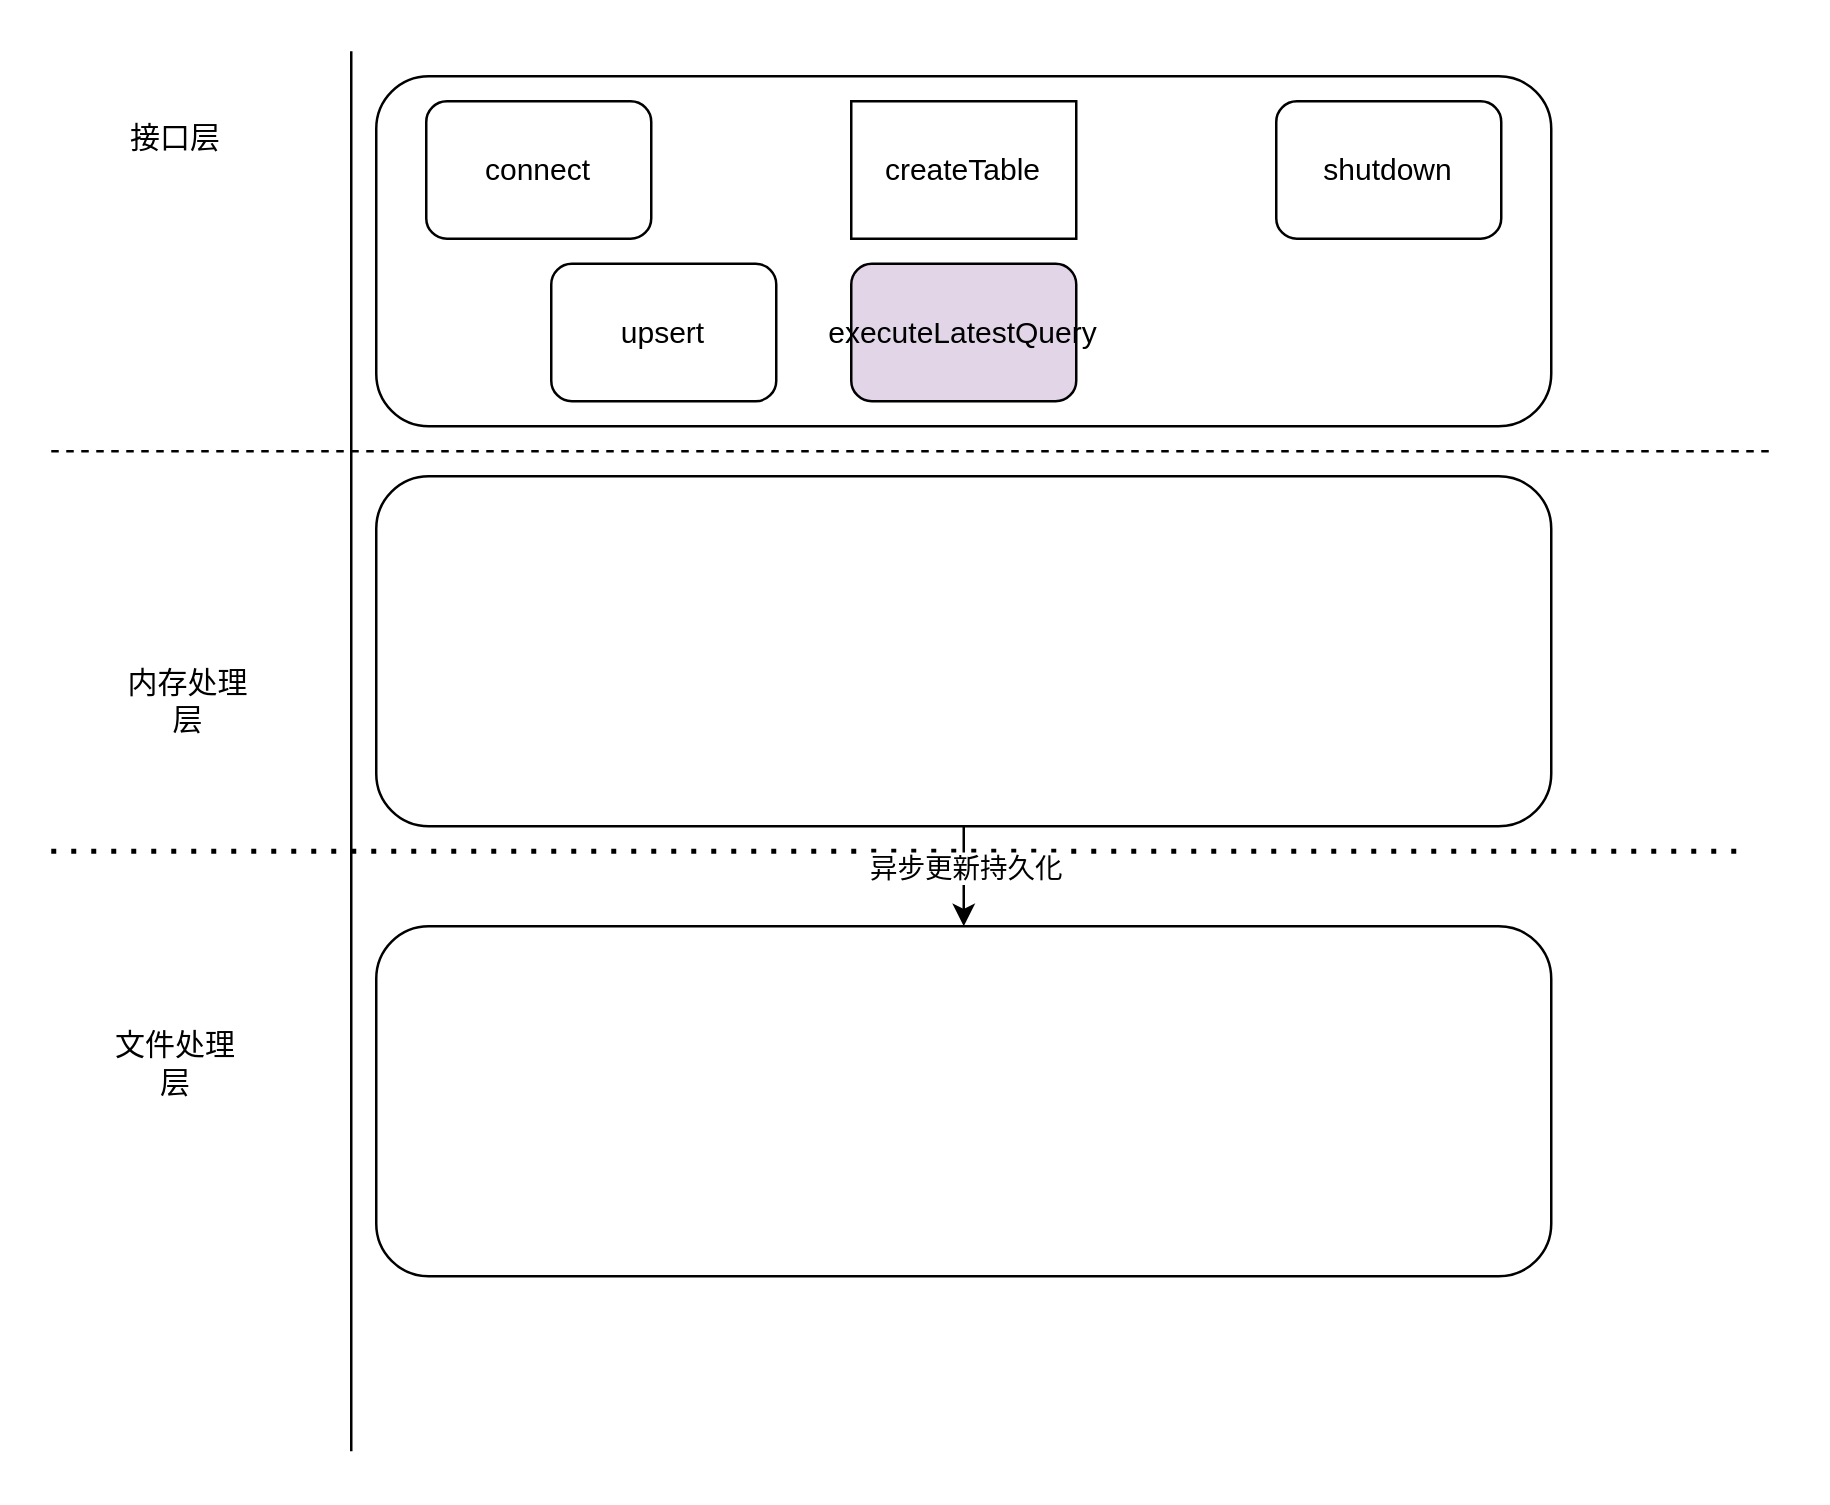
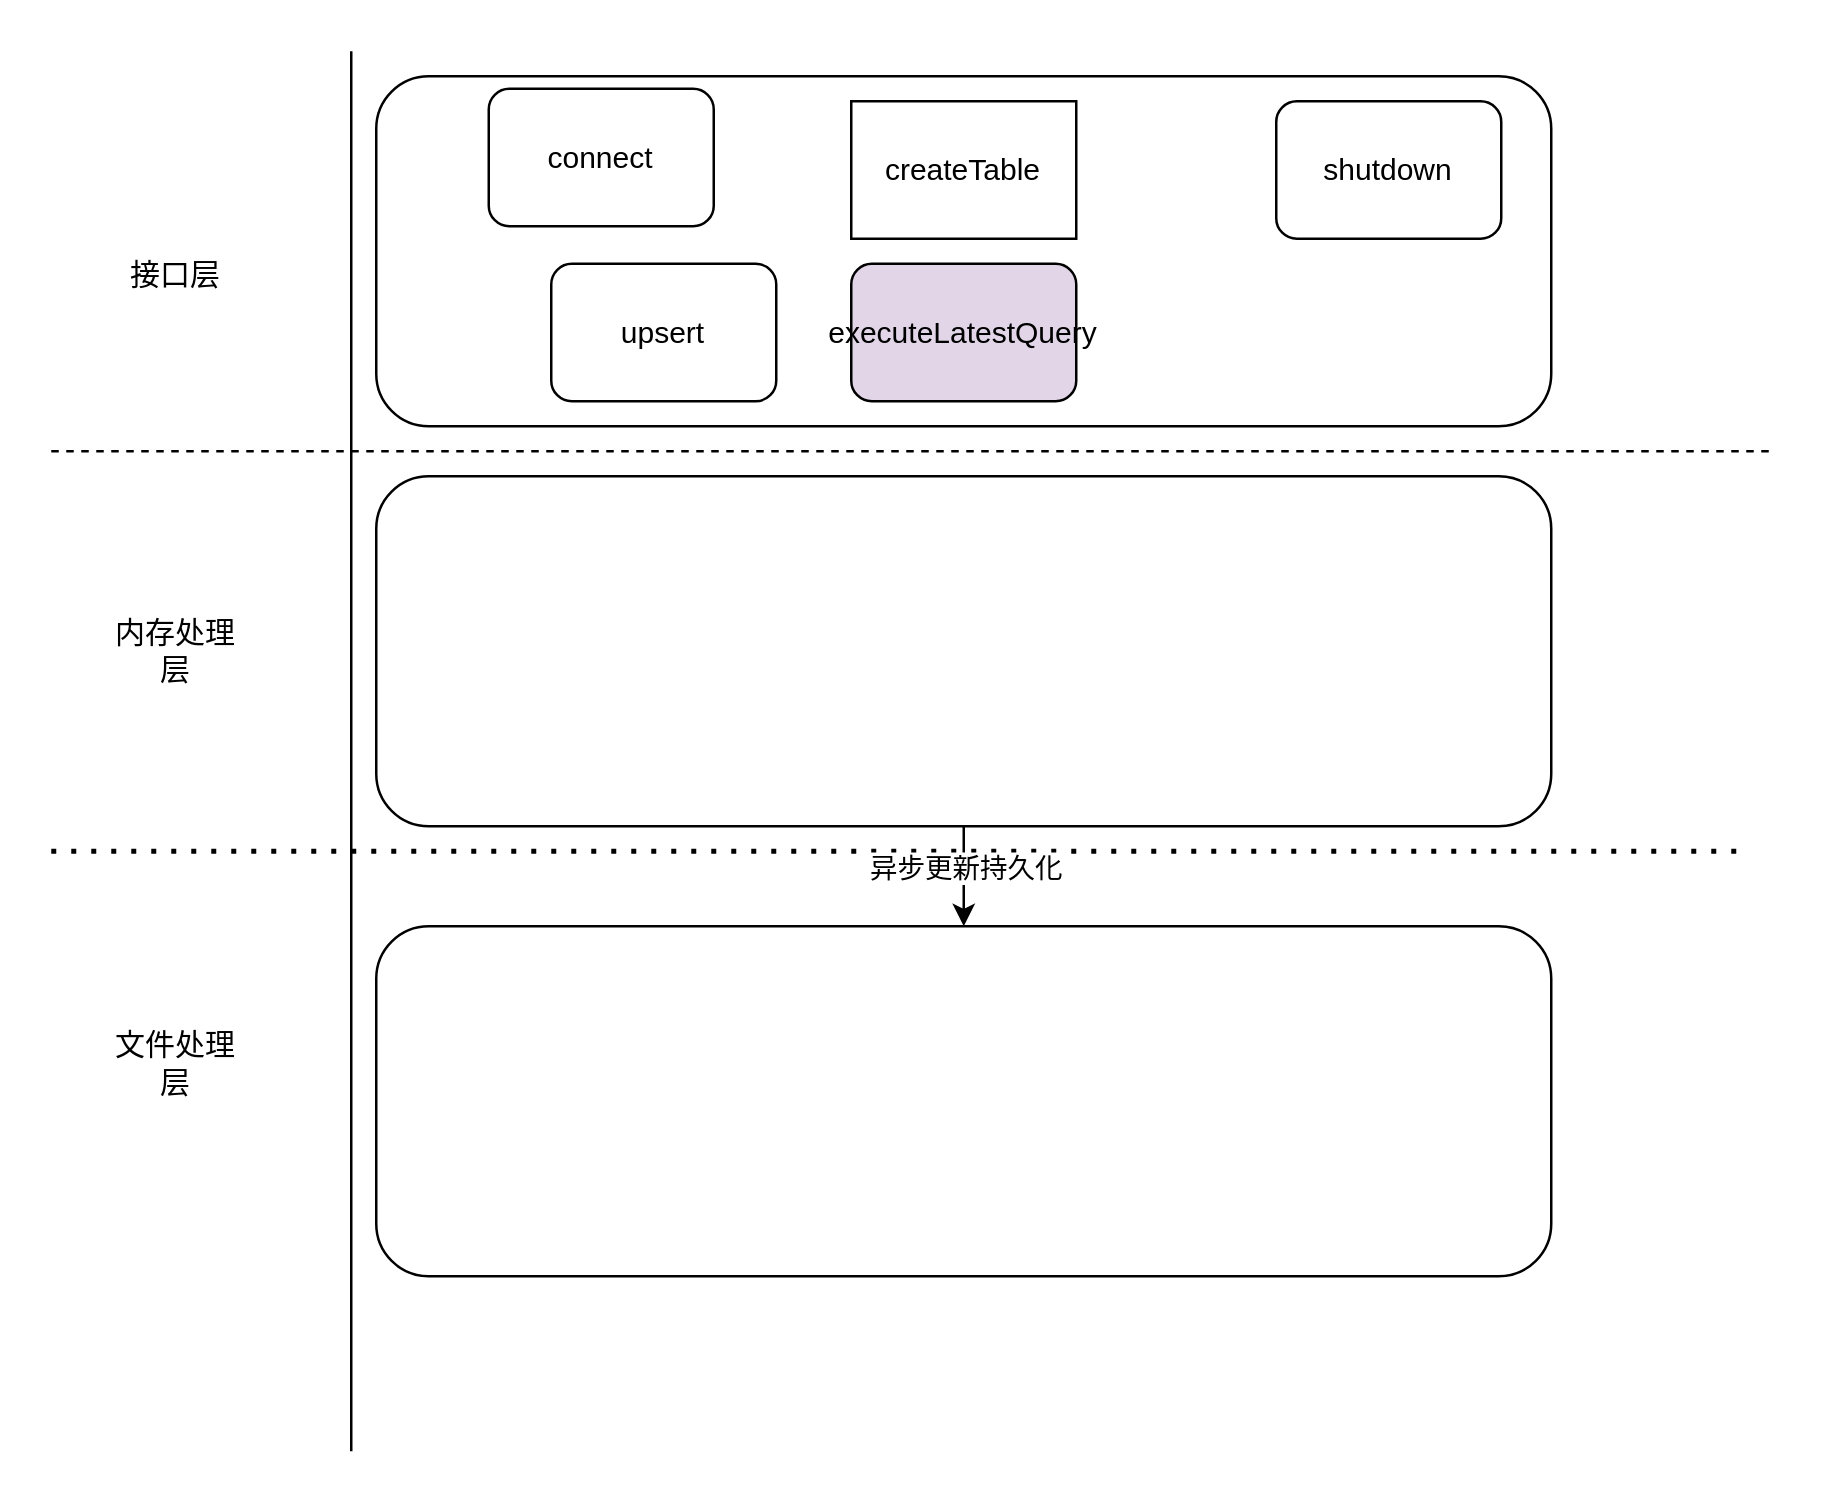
(176, 139) -> (176, 276)
(539, 170) -> (601, 158)
(189, 701) -> (176, 651)
